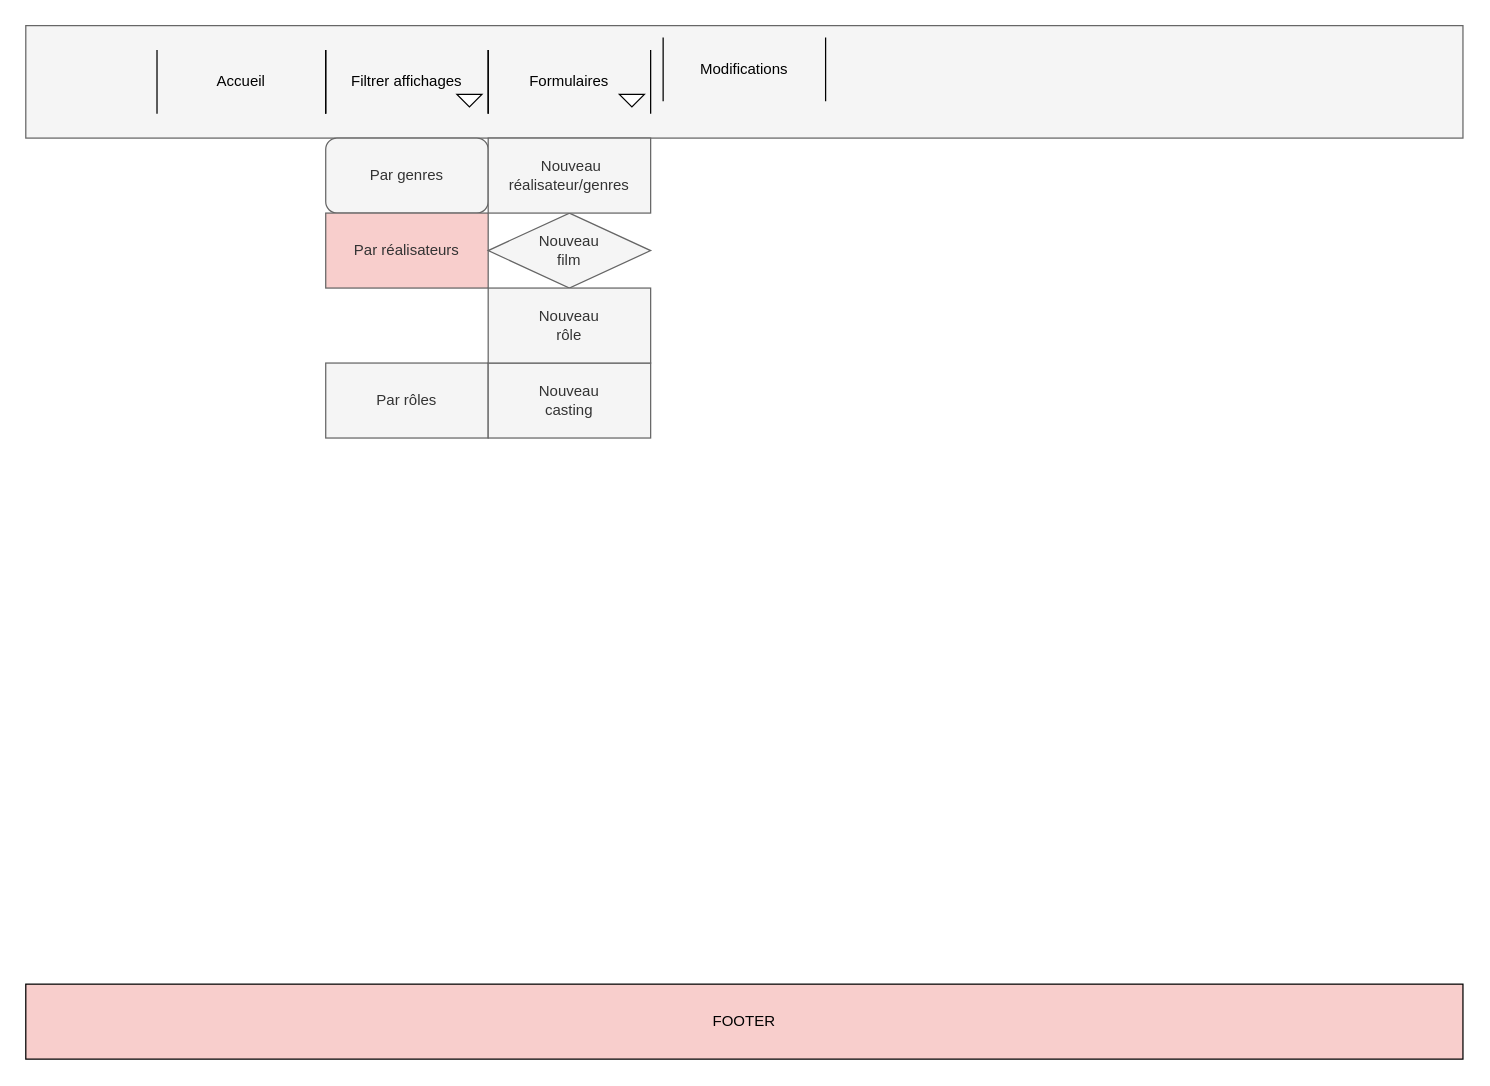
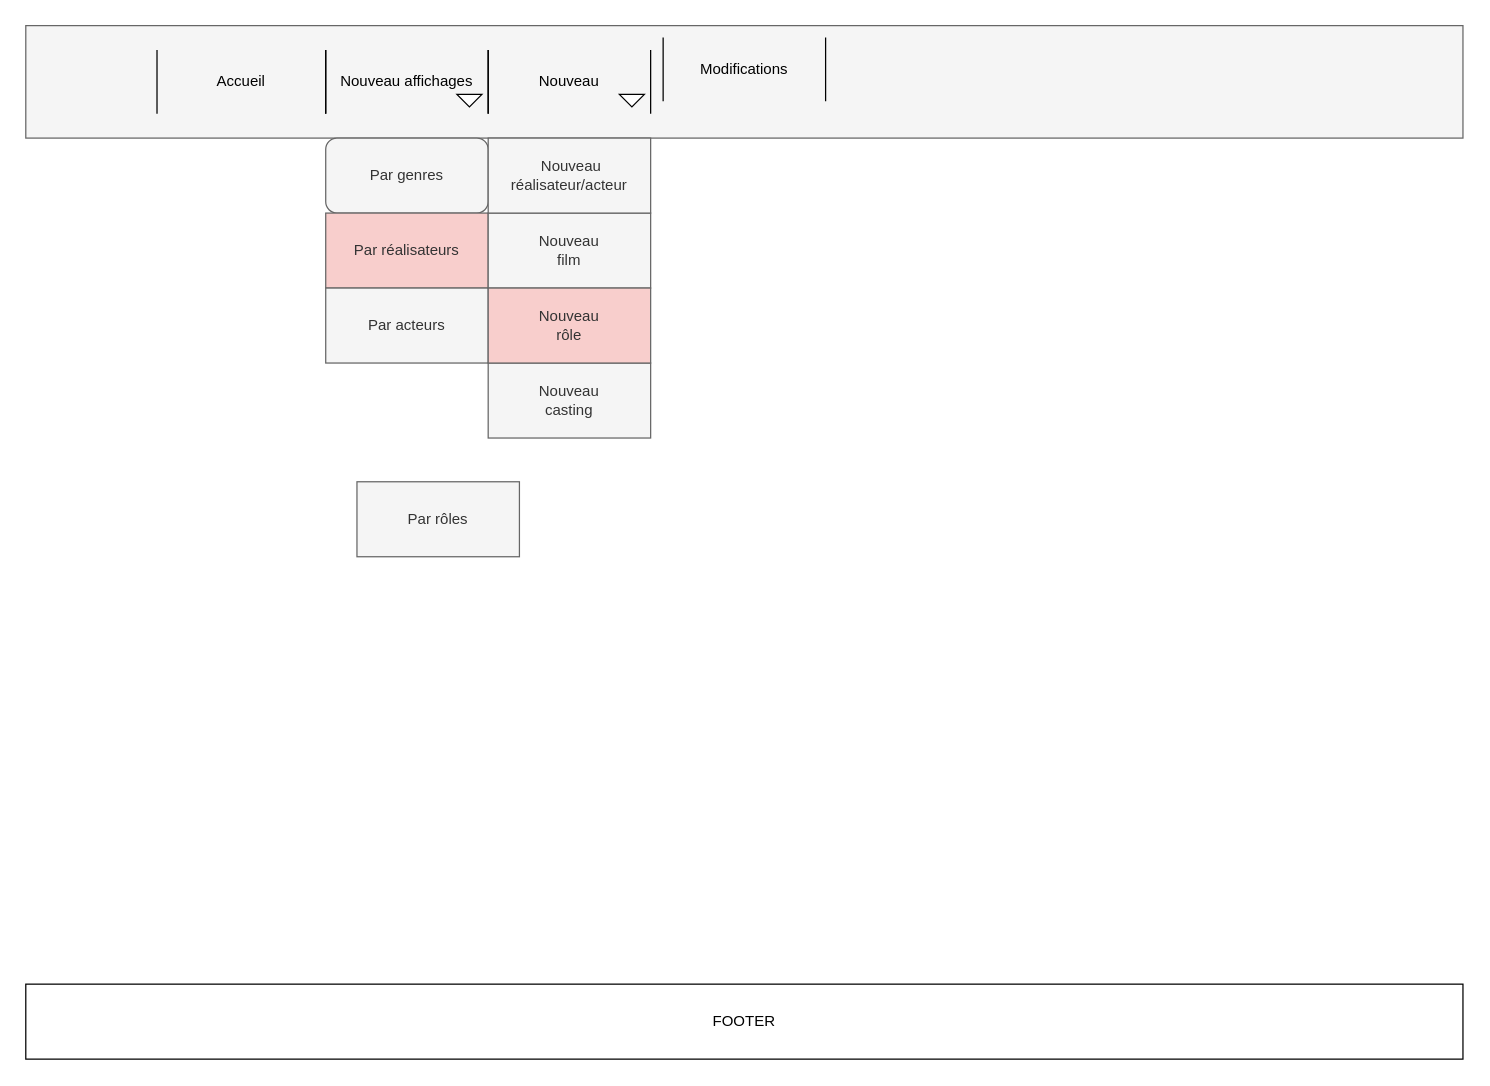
(407, 82) -> (407, 82)
(569, 82) -> (569, 82)
(569, 176) -> (569, 176)
(569, 251) -> (569, 251)
none -> (407, 326)
(569, 326) -> (569, 326)
(407, 401) -> (438, 519)
(744, 1022) -> (744, 1022)
